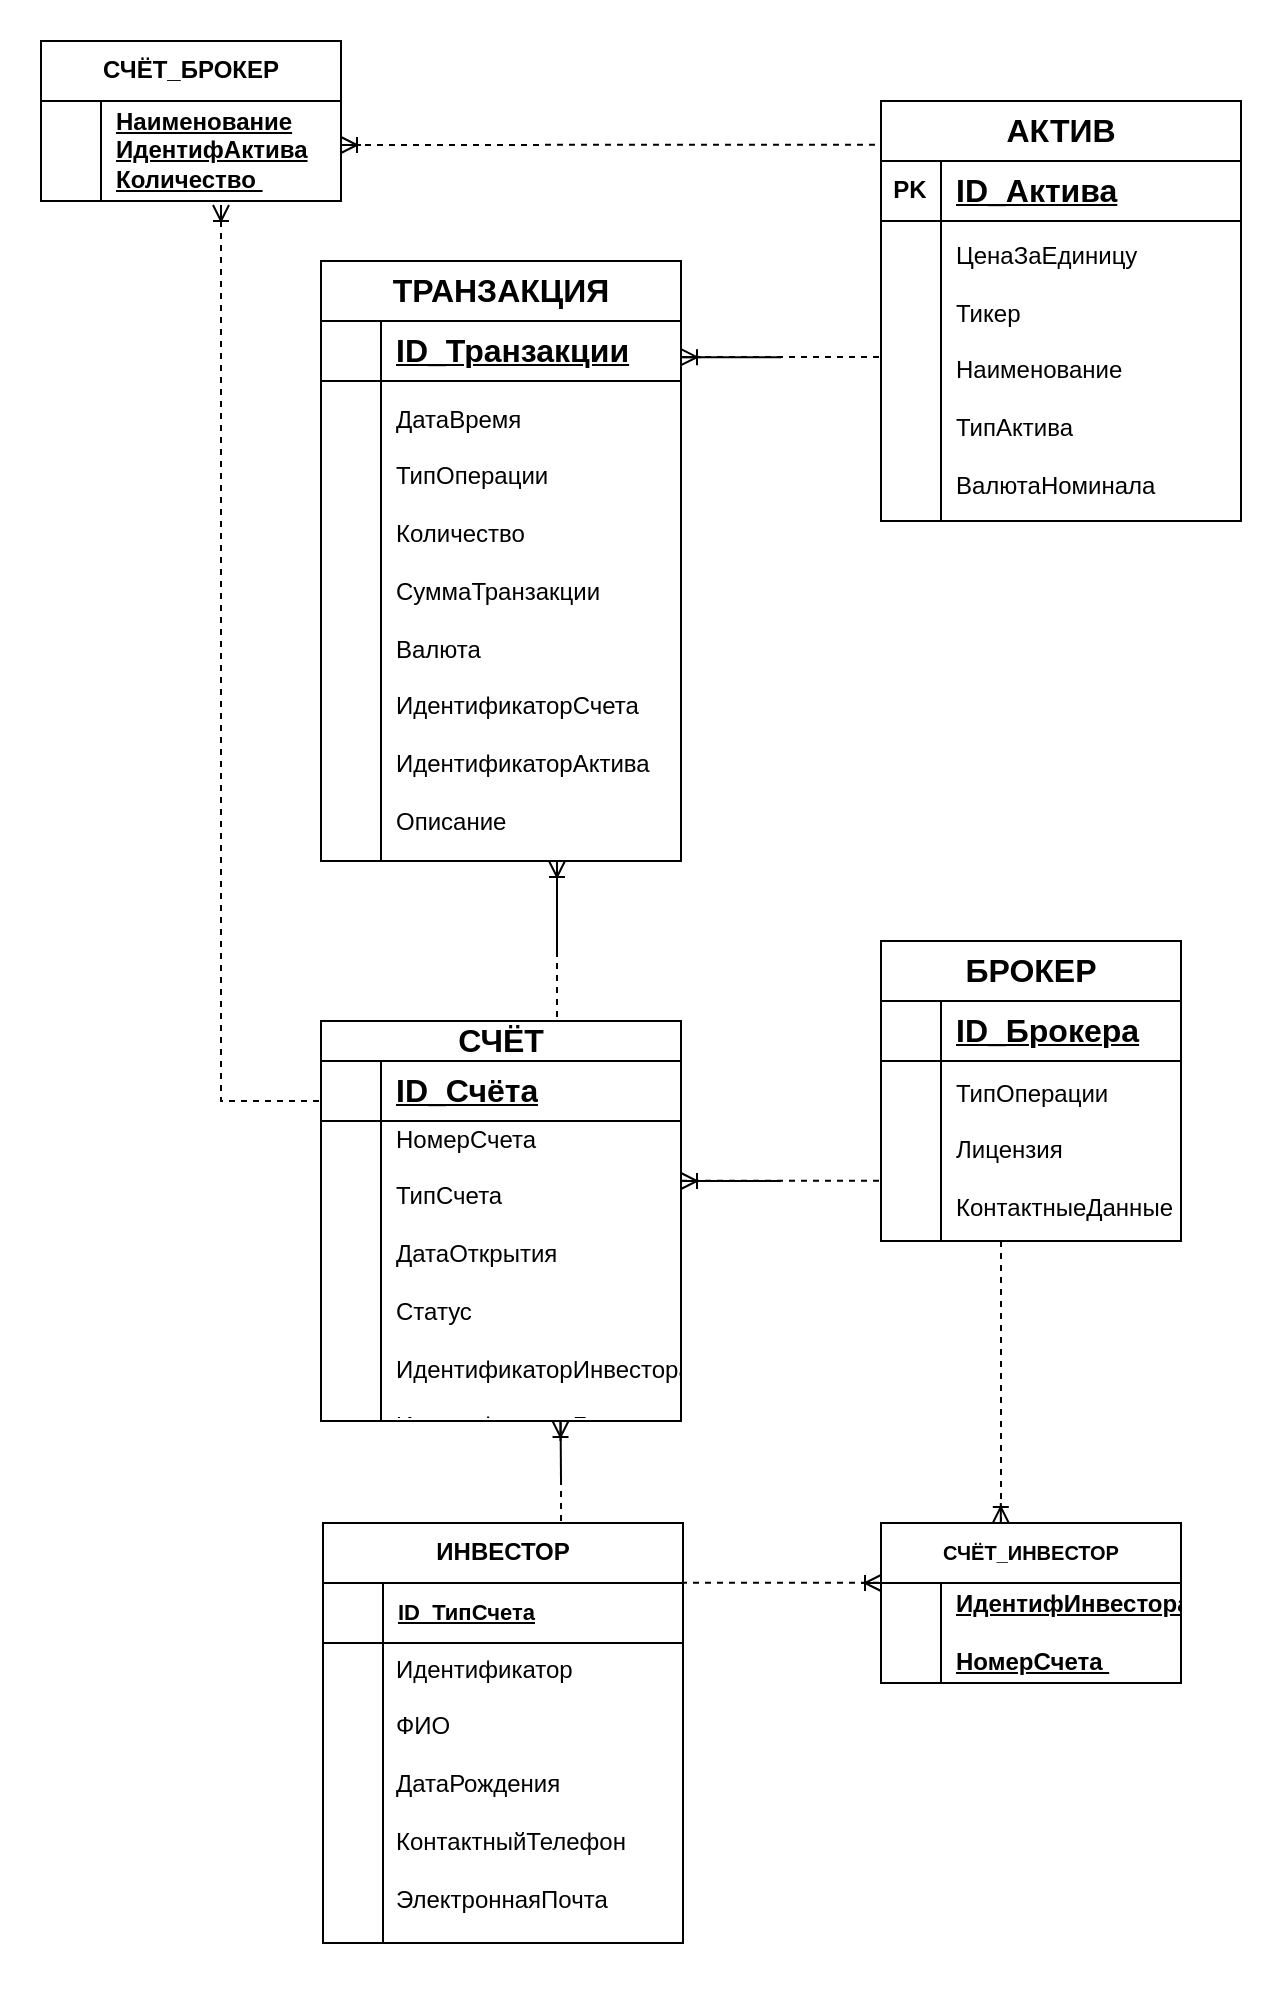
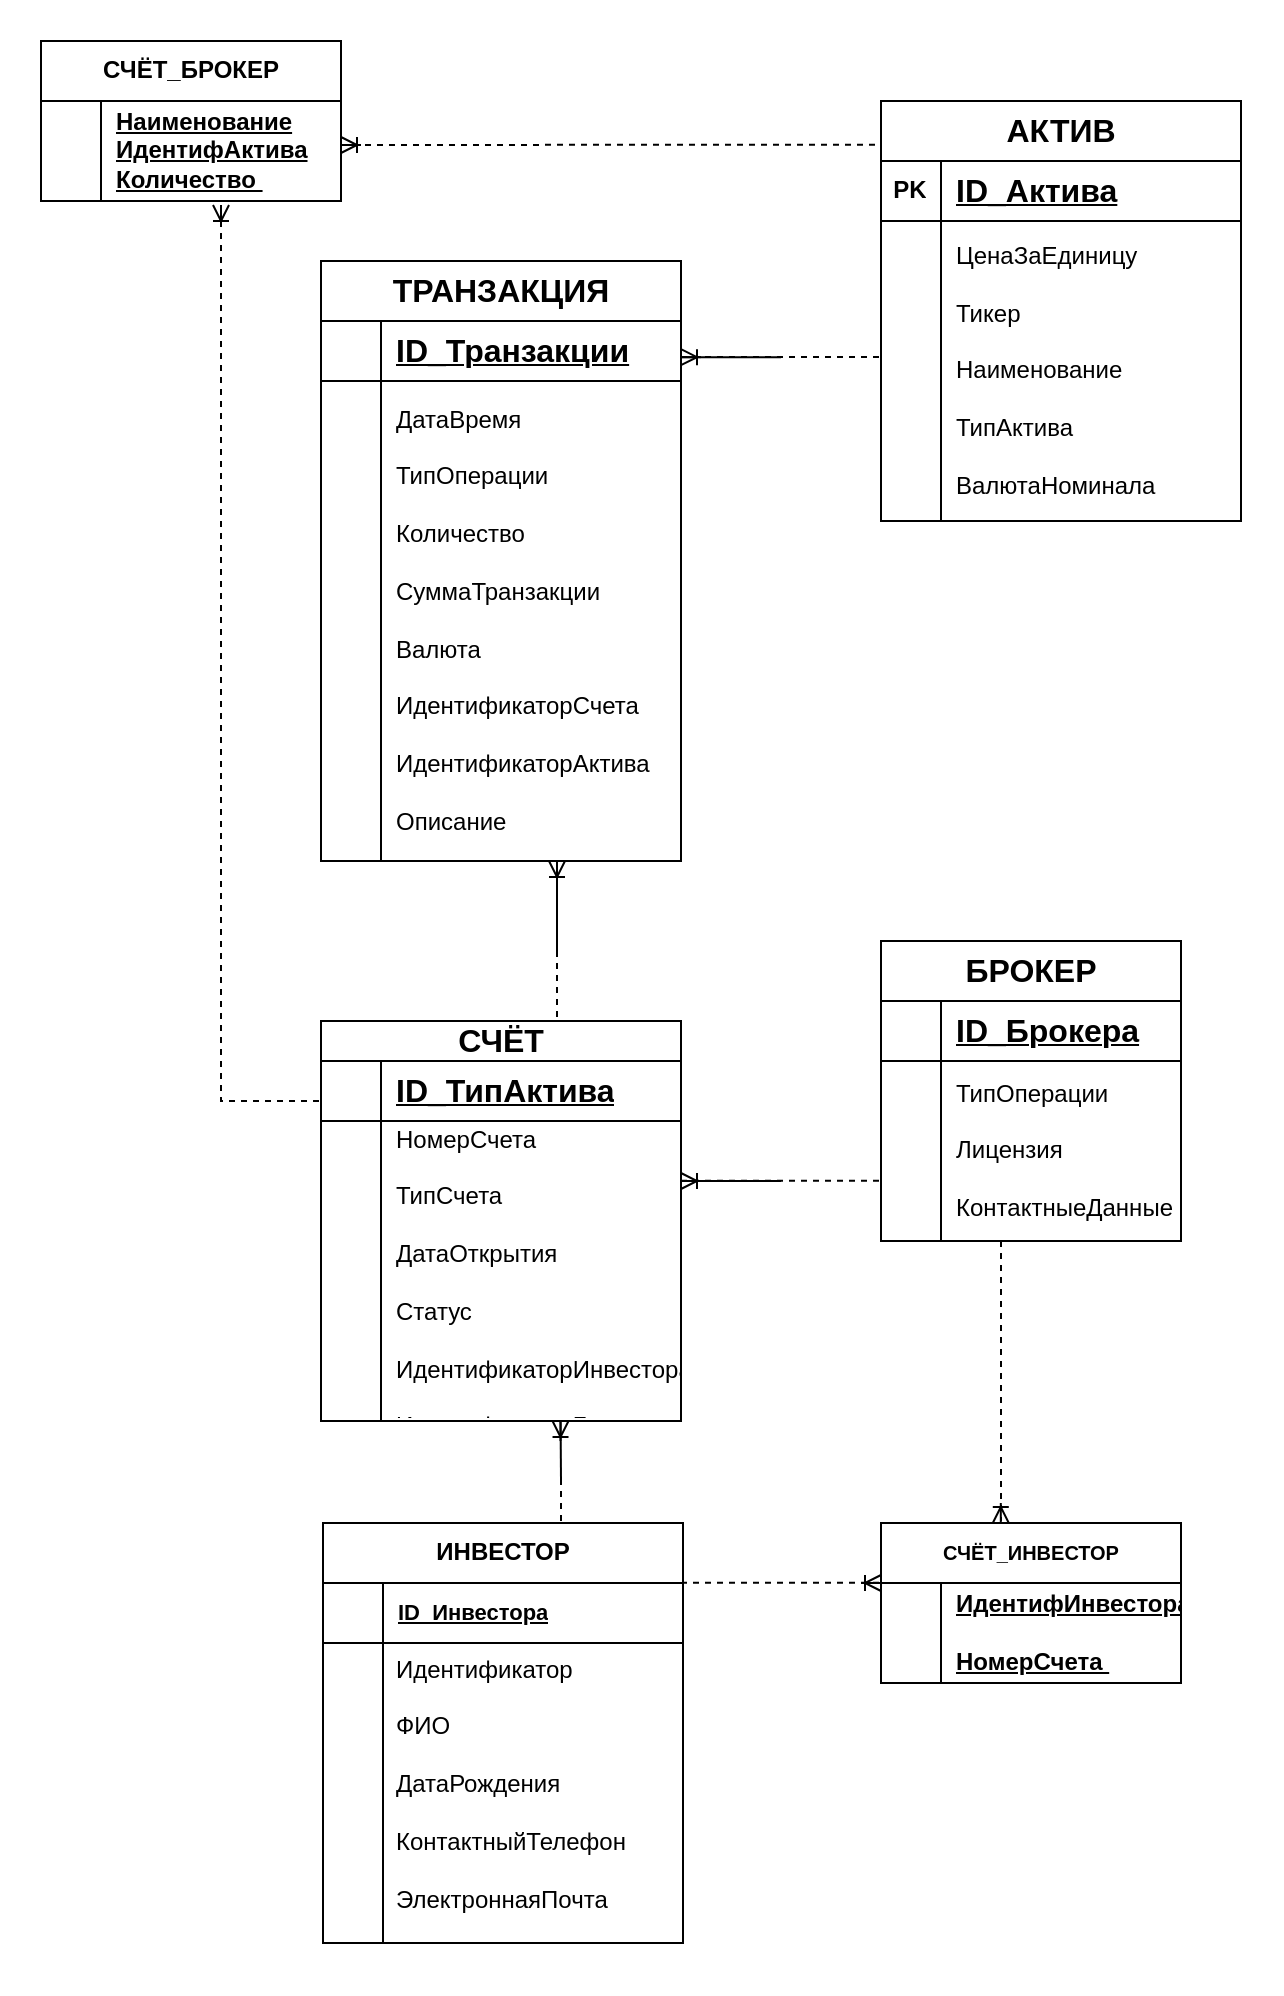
(451, 1091) -> (478, 1091)
(473, 1613) -> (480, 1613)
